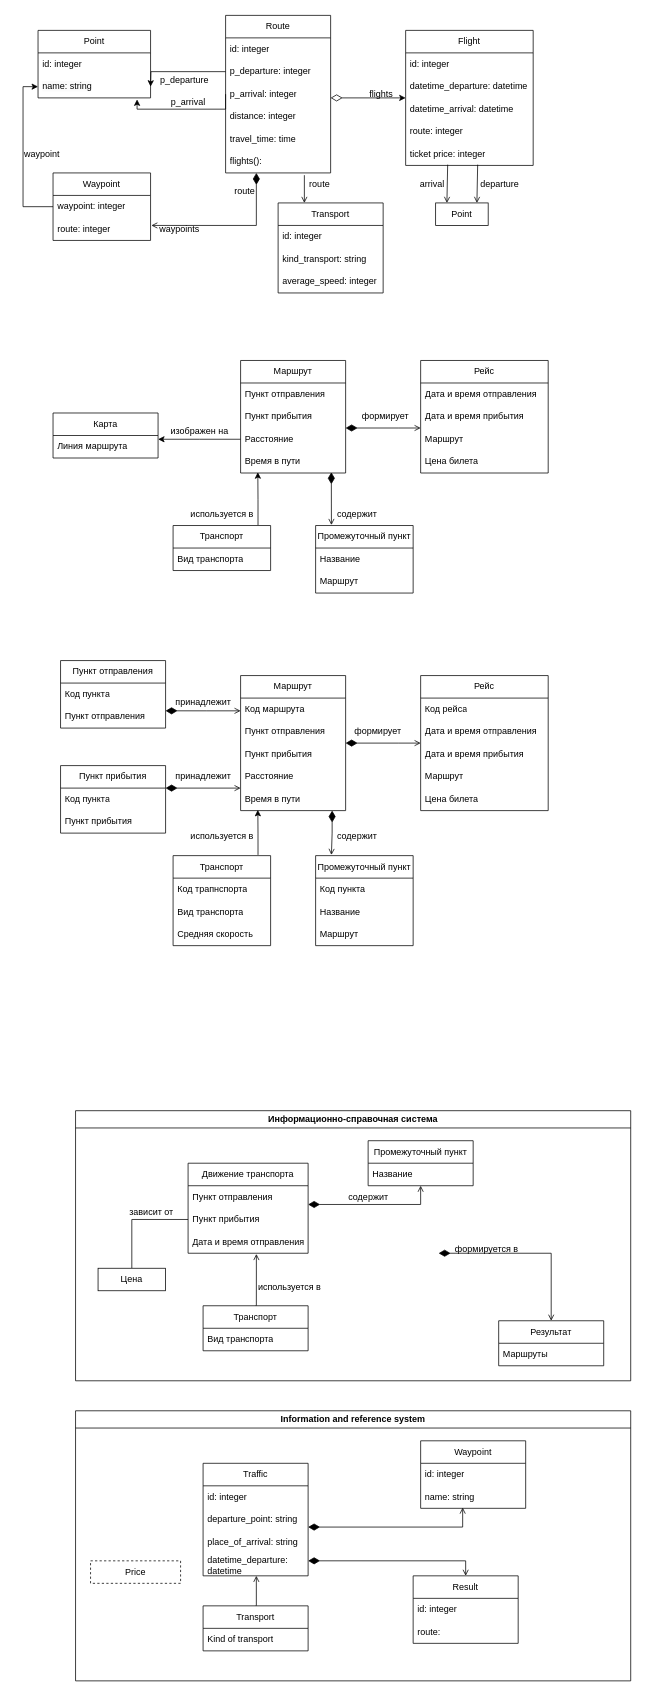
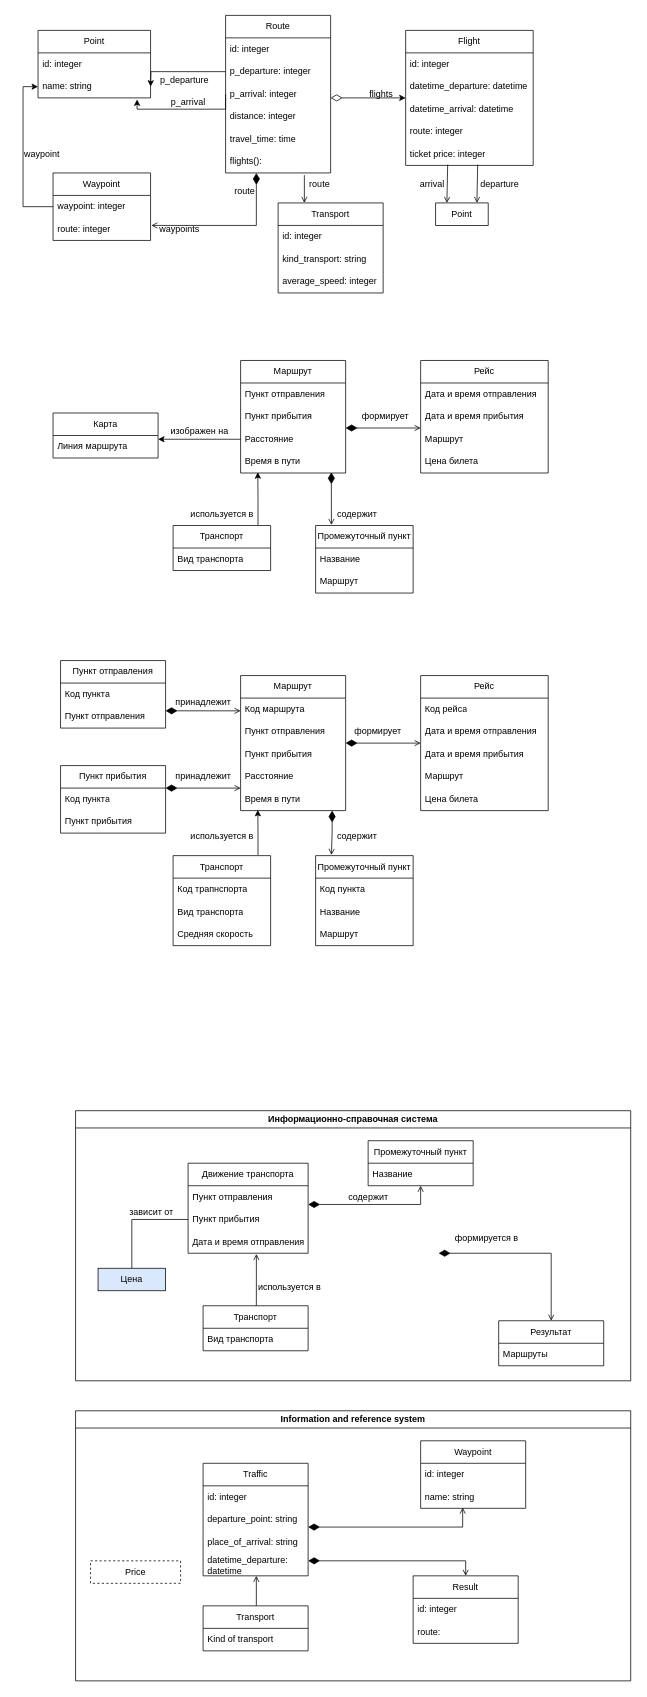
(495, 1249) -> (495, 1238)
(132, 1279) -> (132, 1279)
